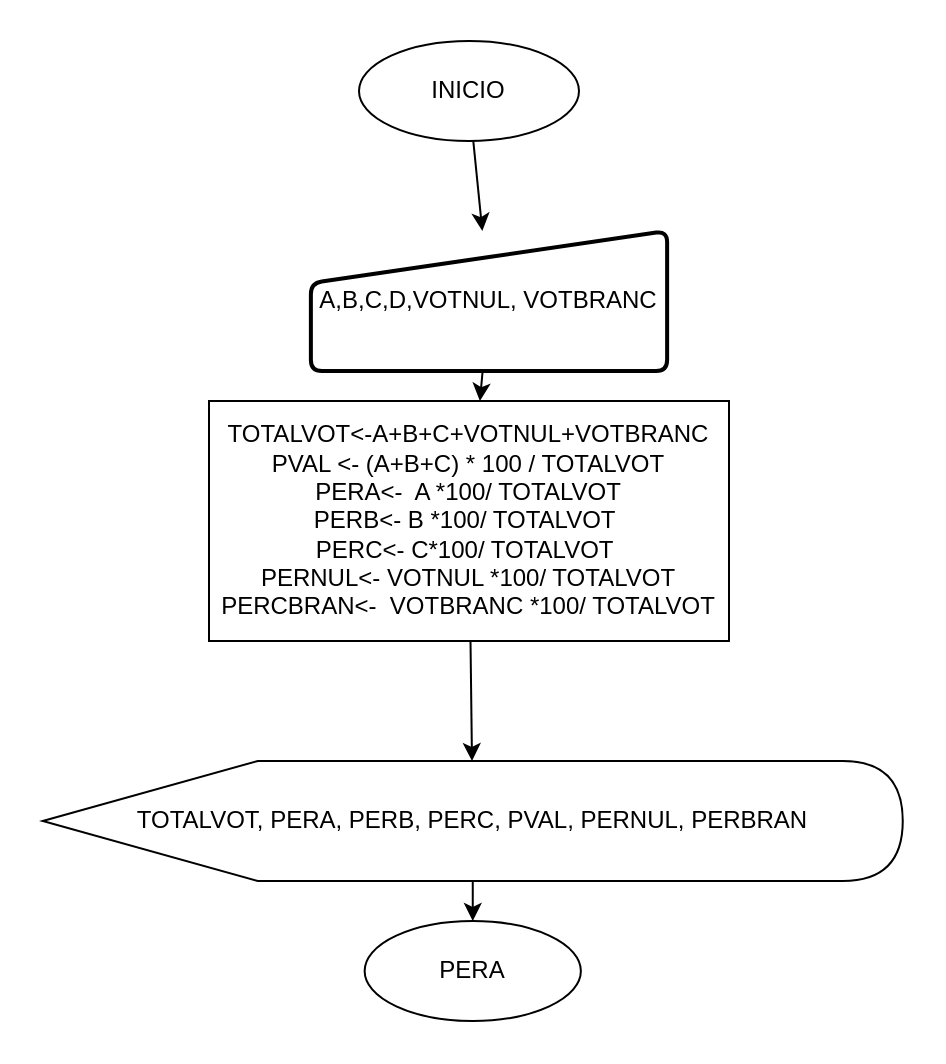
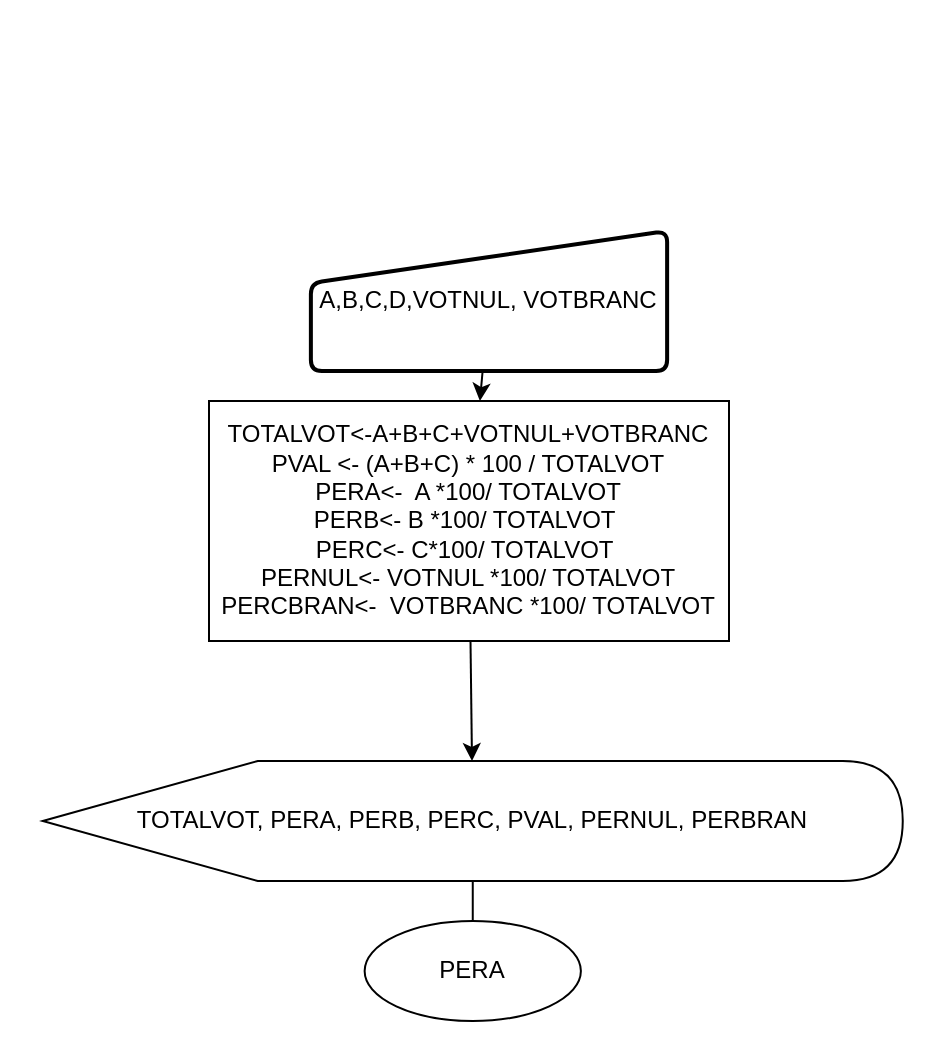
(469, 91) -> none
(477, 179) -> none
(473, 906) -> (473, 911)
